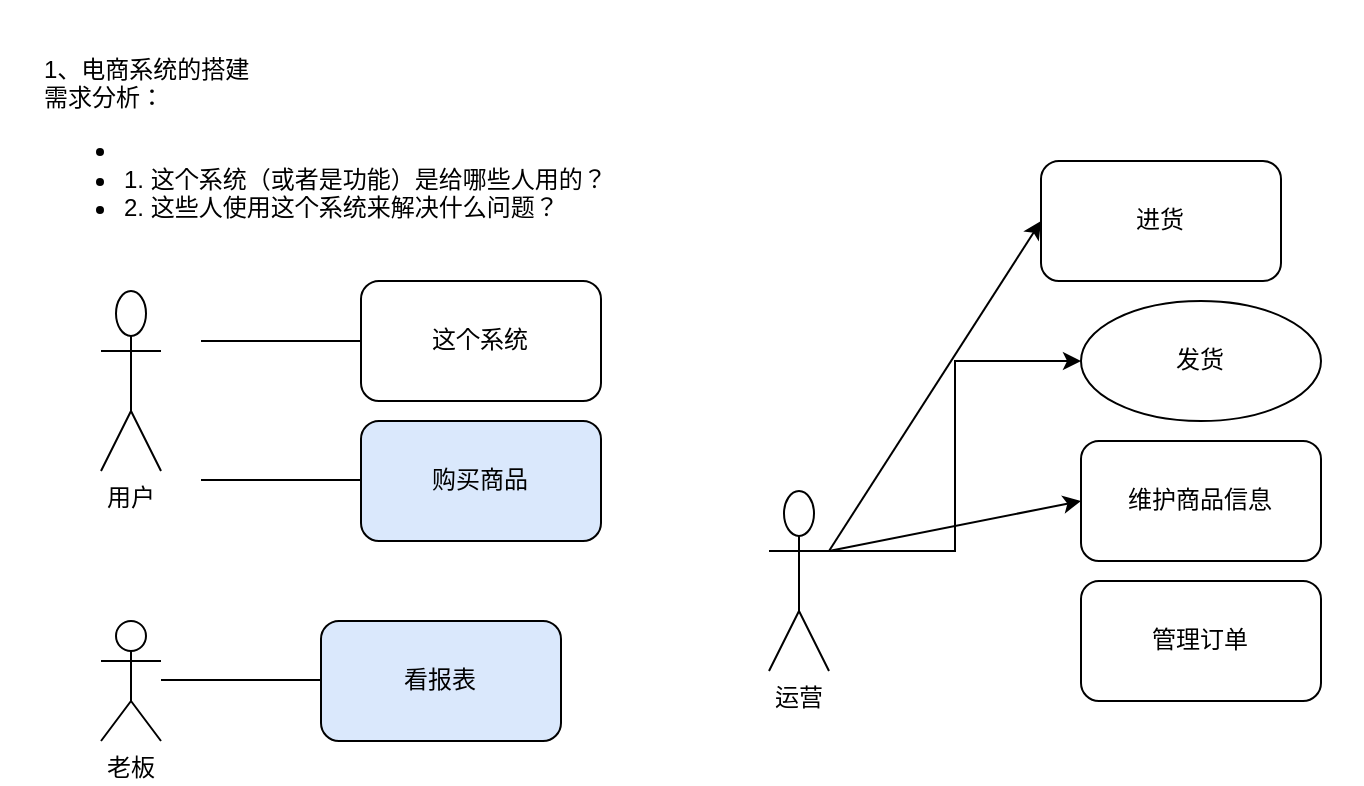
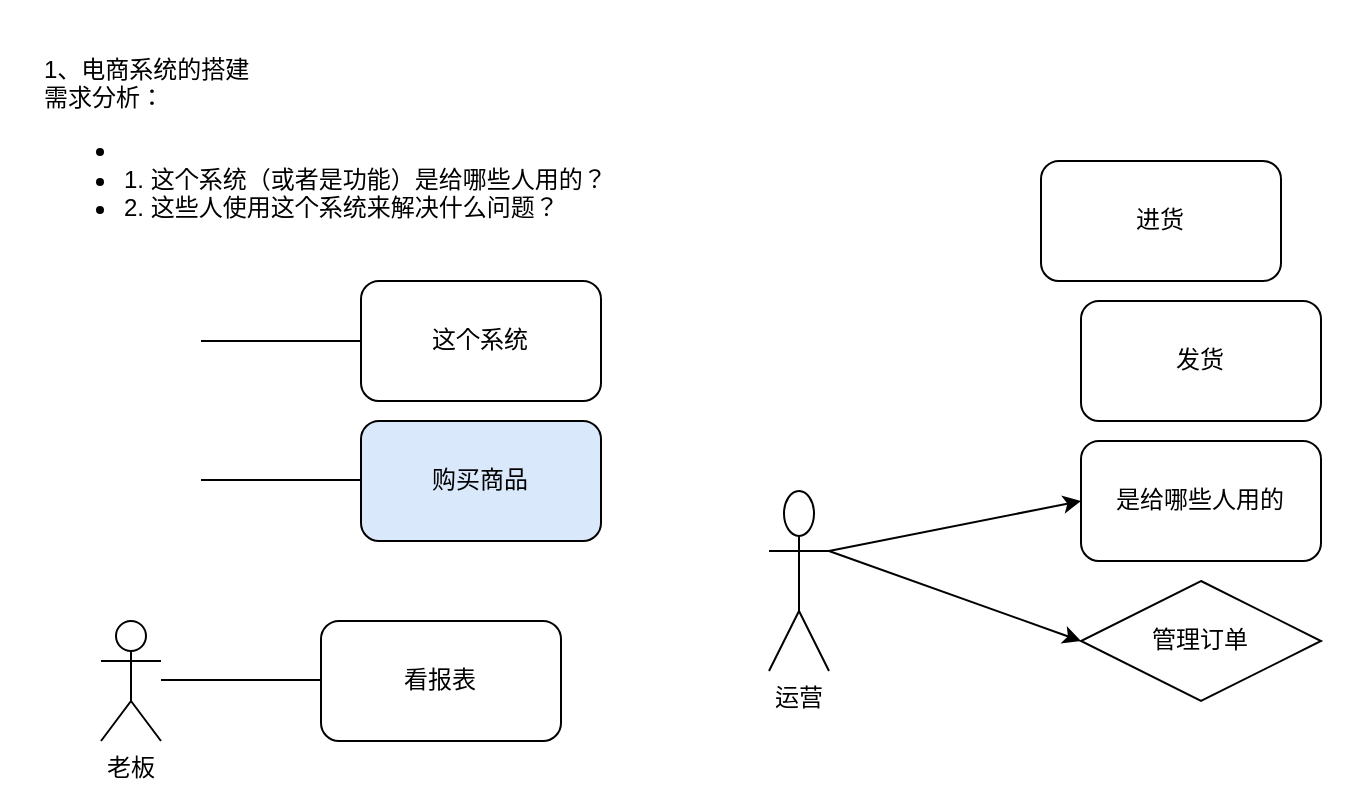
(1201, 361) -> (1201, 361)
(131, 381) -> none
(933, 389) -> none
(955, 457) -> none
(1201, 501) -> (1201, 501)
none -> (953, 595)
(1201, 641) -> (1201, 641)
(441, 681) -> (441, 681)
